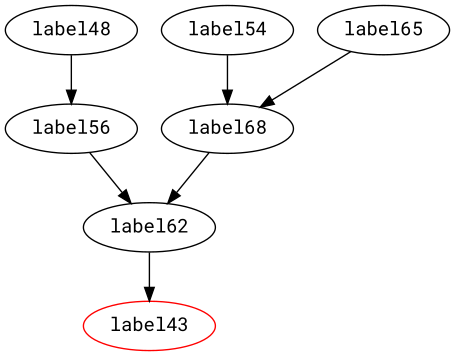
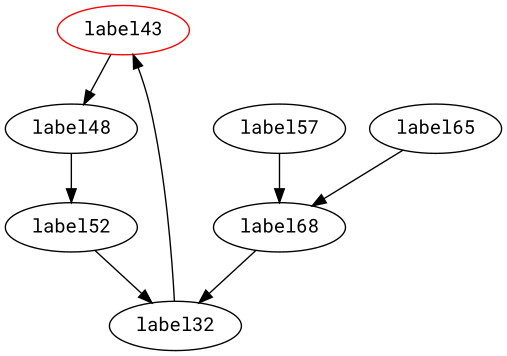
(227, 30) -> (280, 129)
none -> (101, 73)
(71, 129) -> (71, 227)
(149, 227) -> (175, 326)
